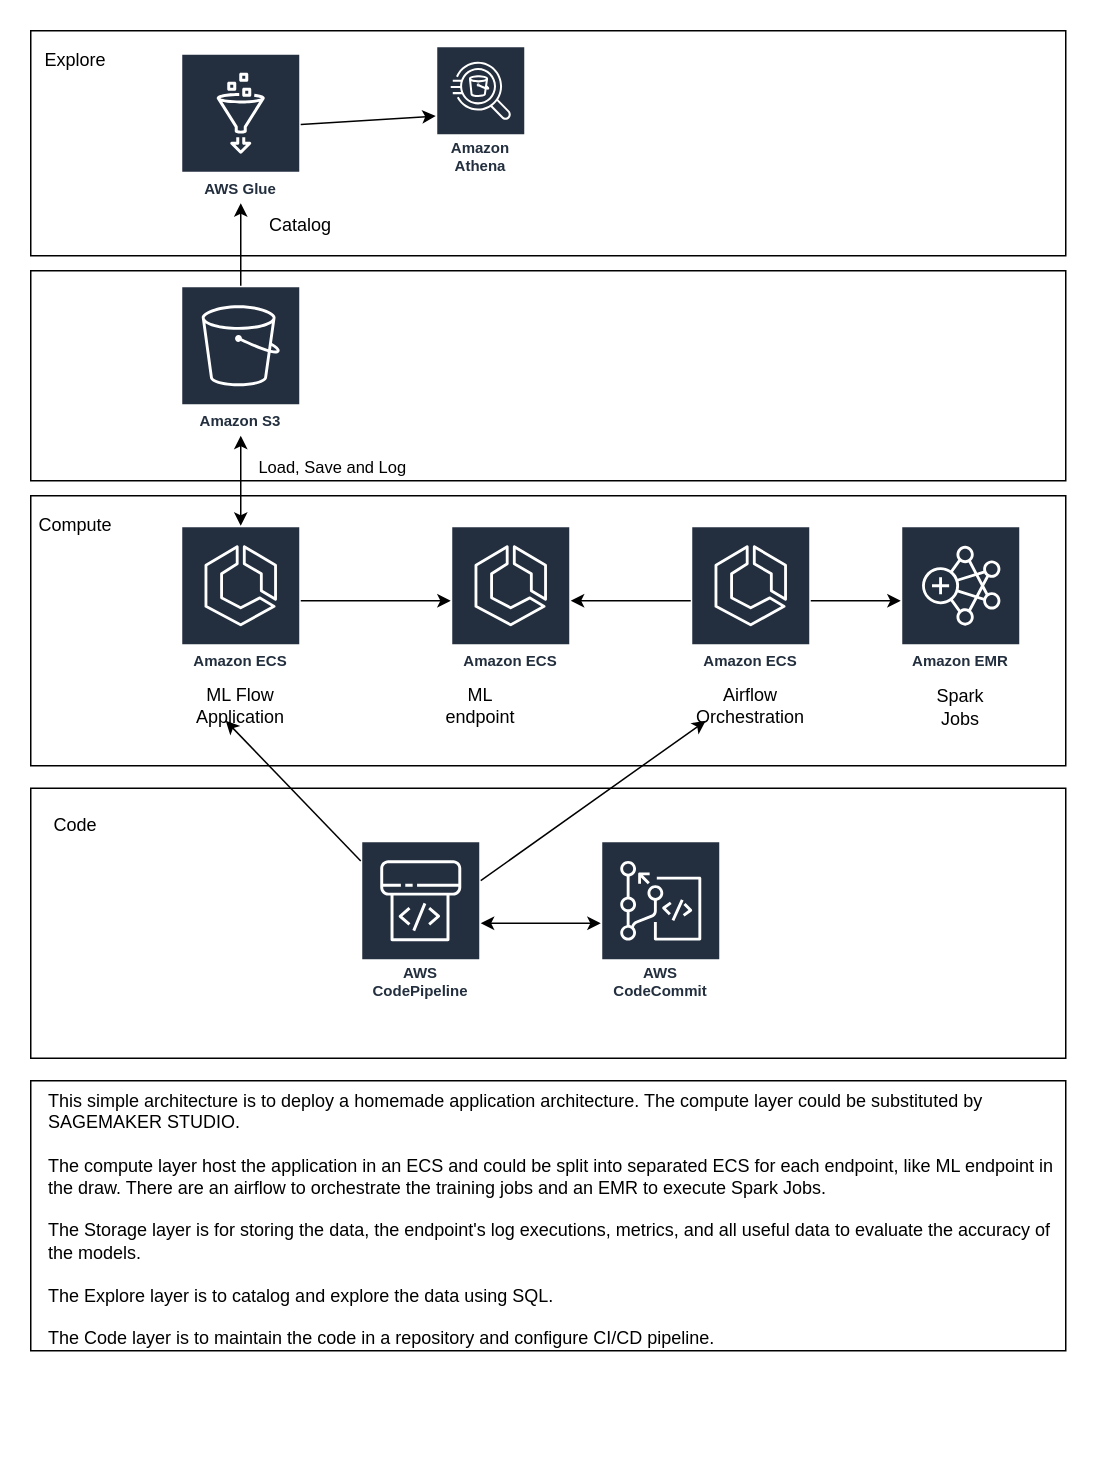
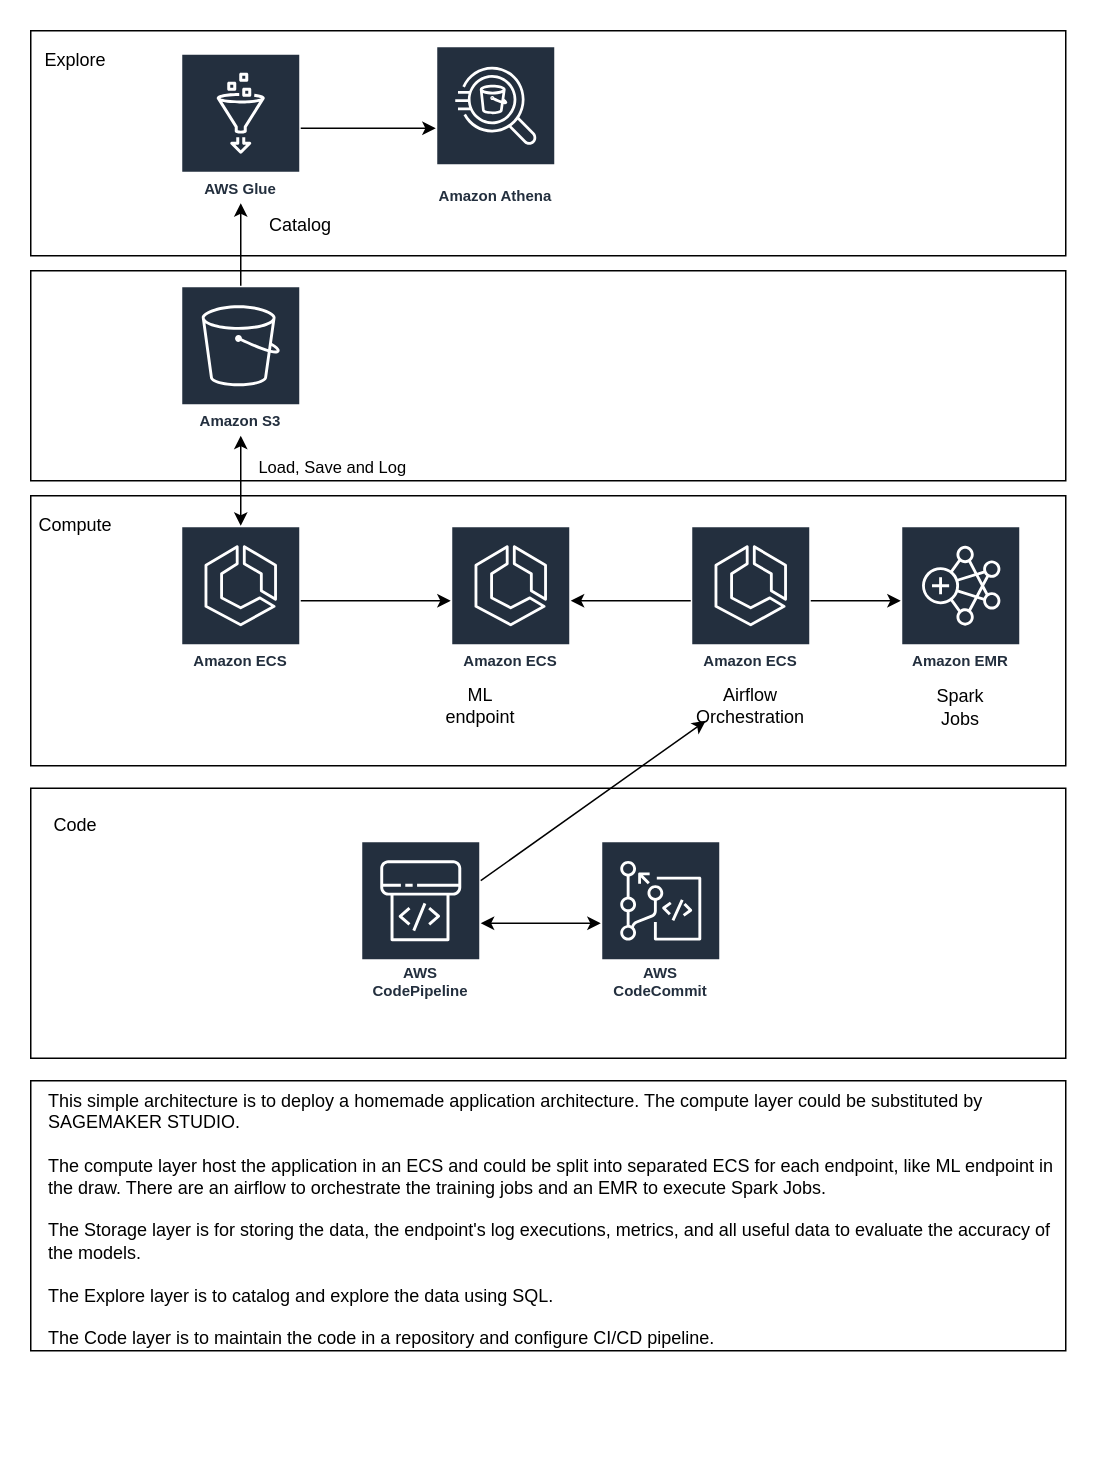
(481, 113) -> (496, 128)
(241, 706) -> none
(297, 795) -> none
